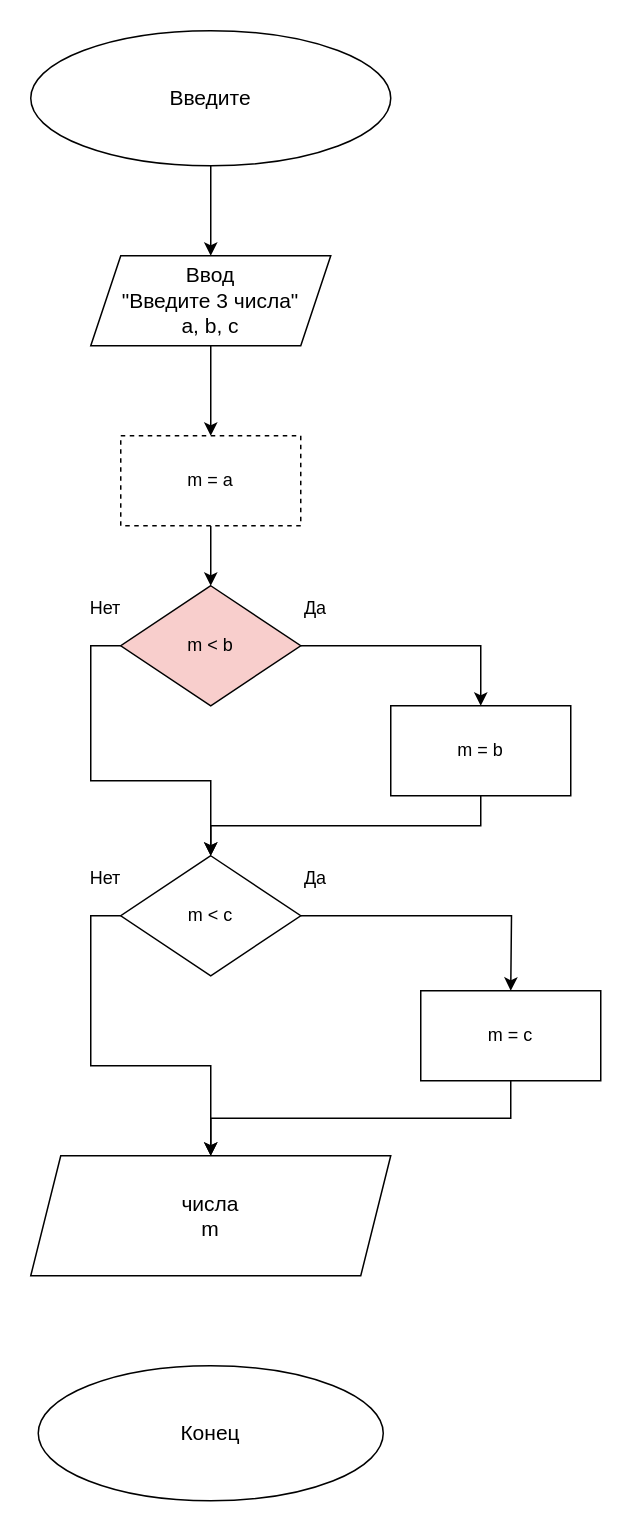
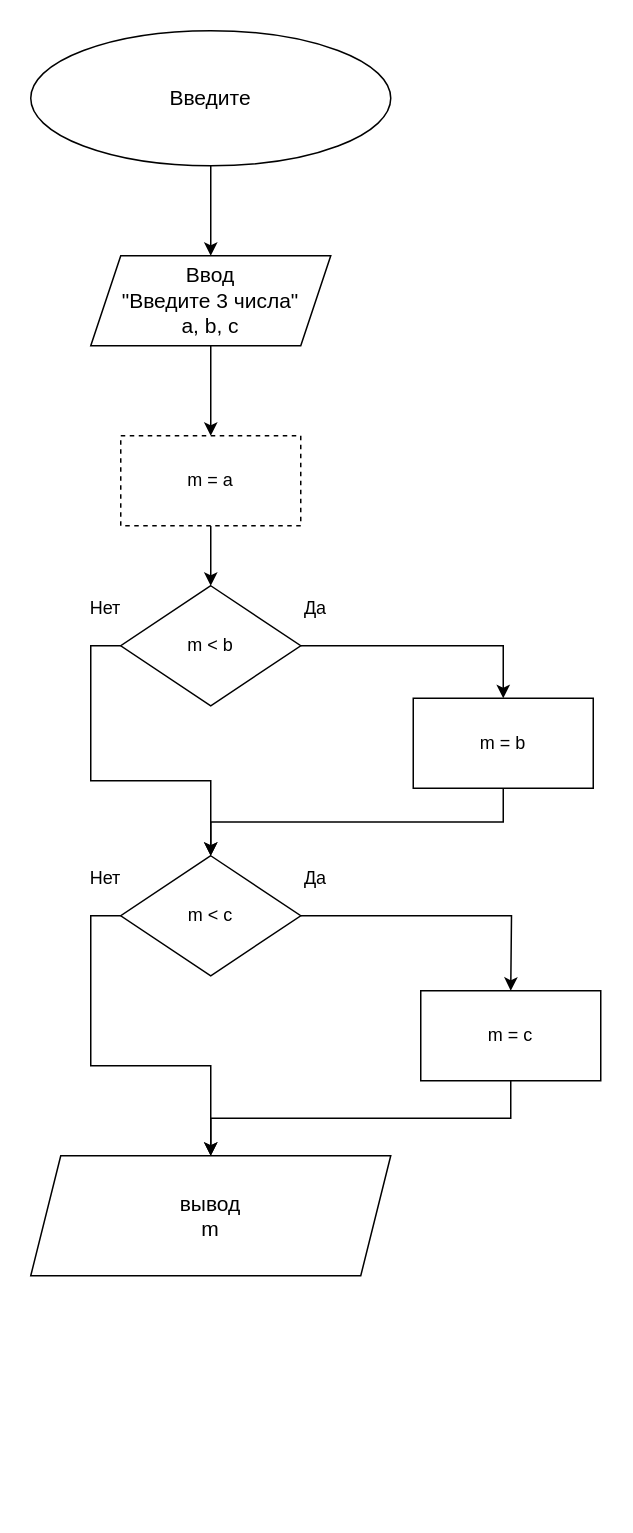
(211, 646) -> (211, 646)
(481, 751) -> (503, 743)
(211, 1216) -> (211, 1216)
(211, 1433) -> none
